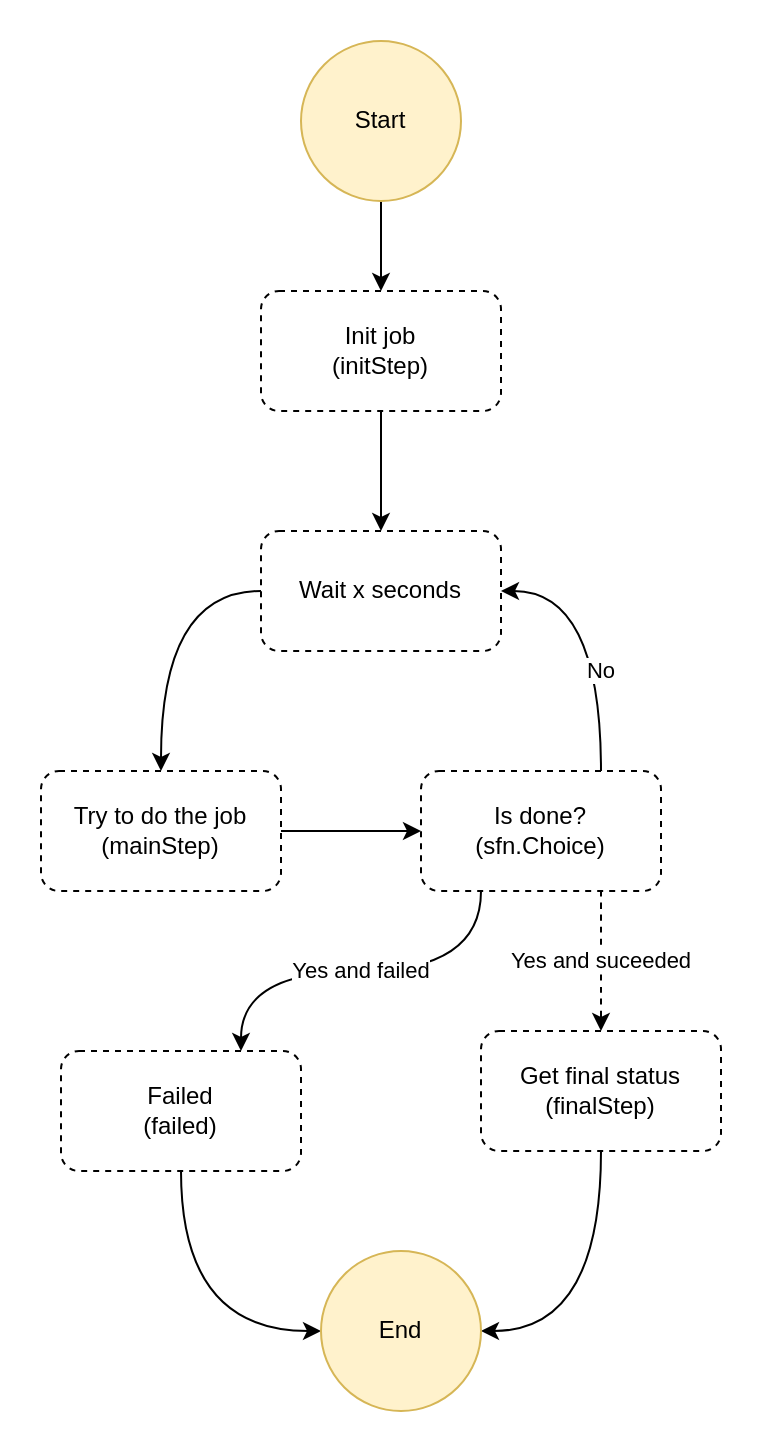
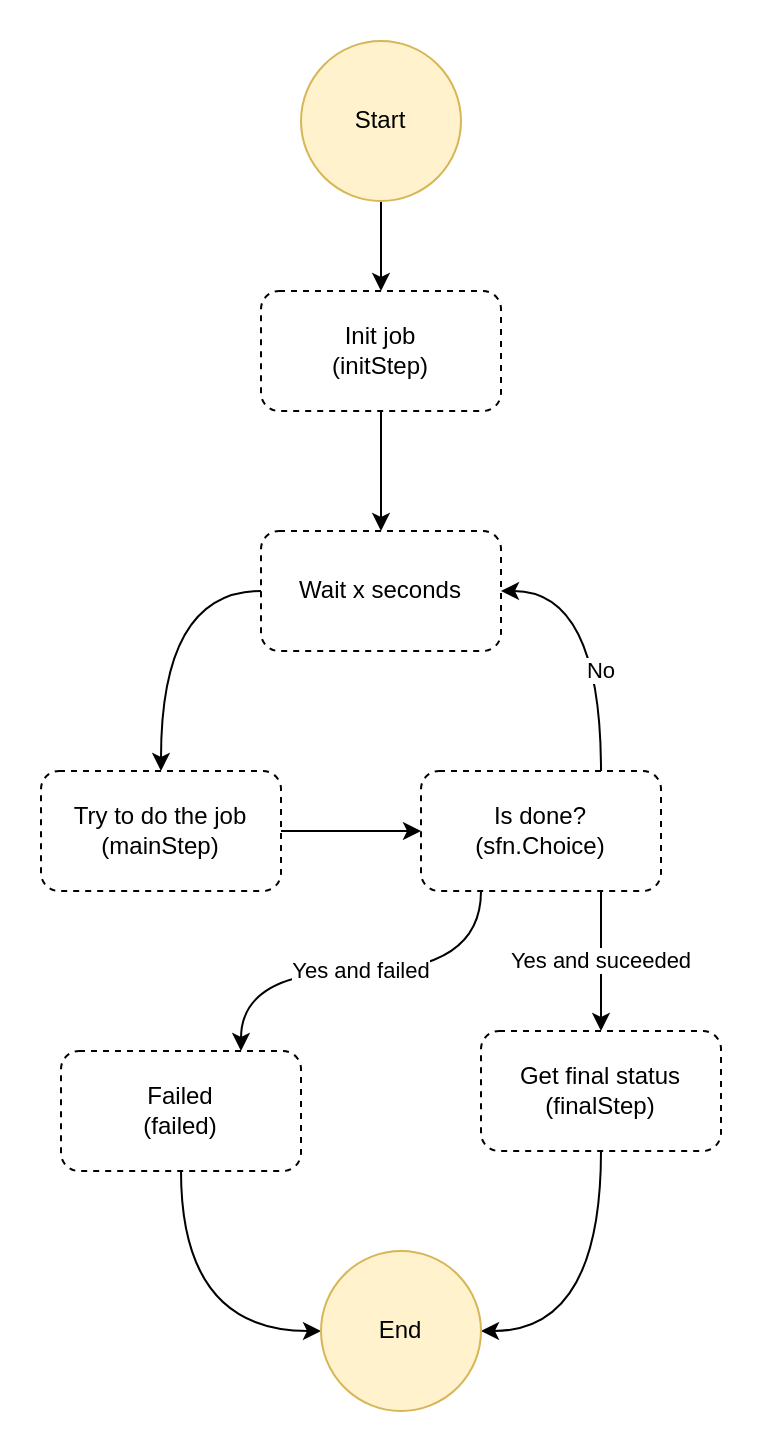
(601, 922) -> (601, 922)
